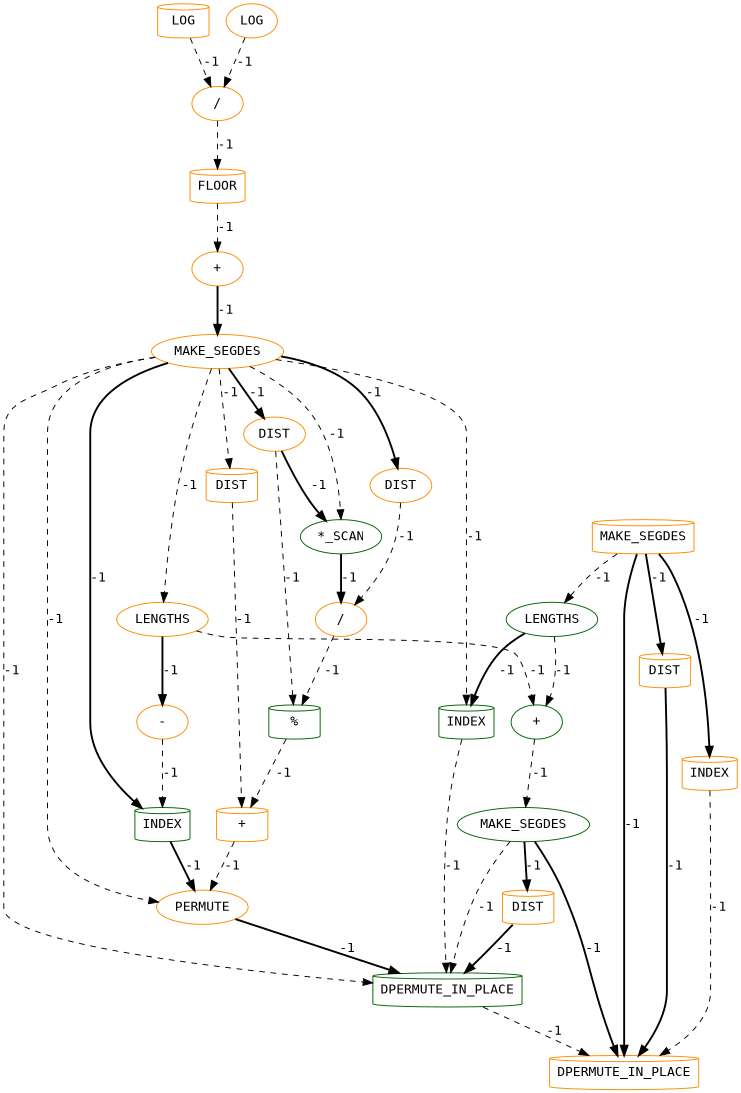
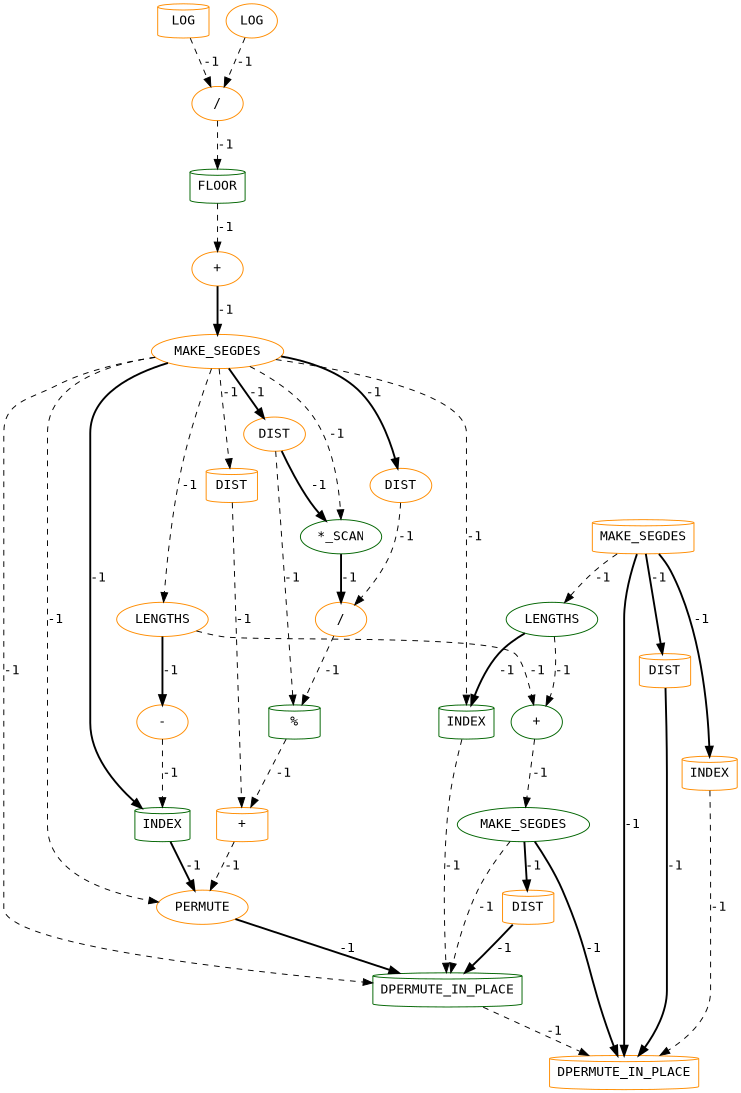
(218, 186) -> (218, 186)
